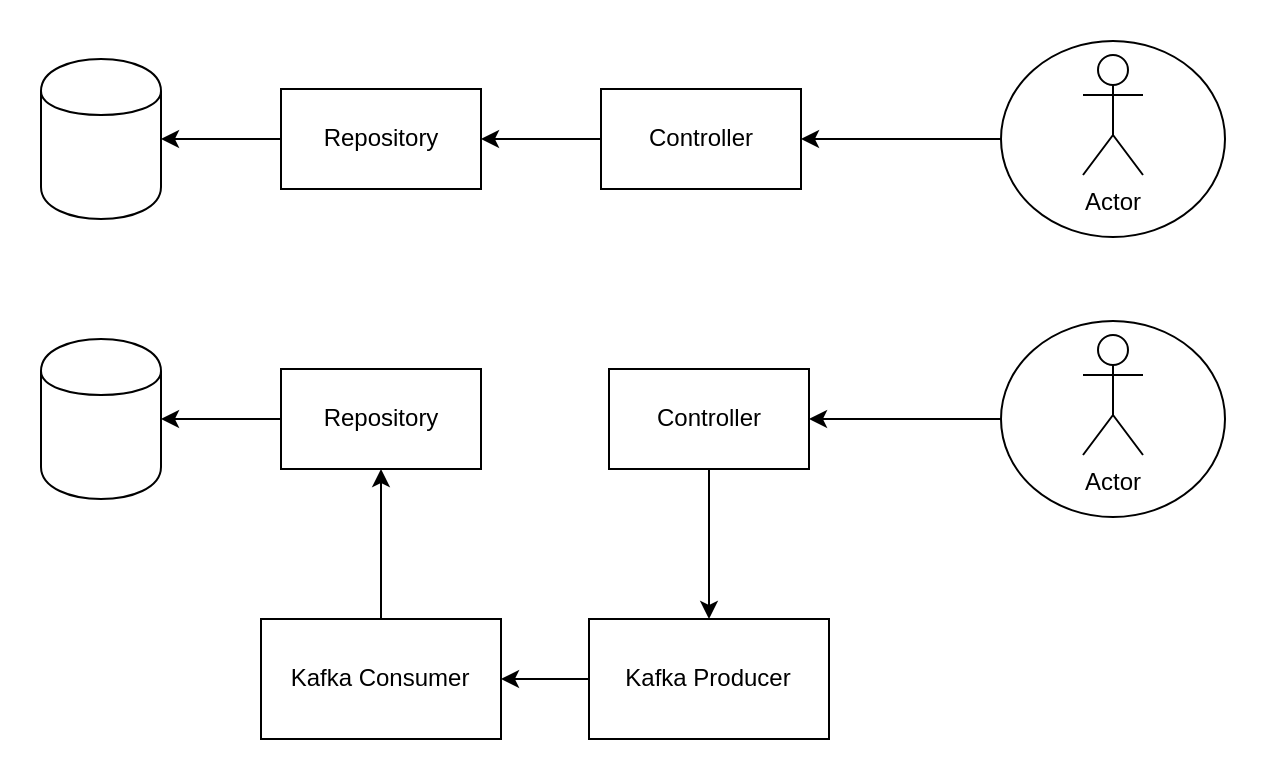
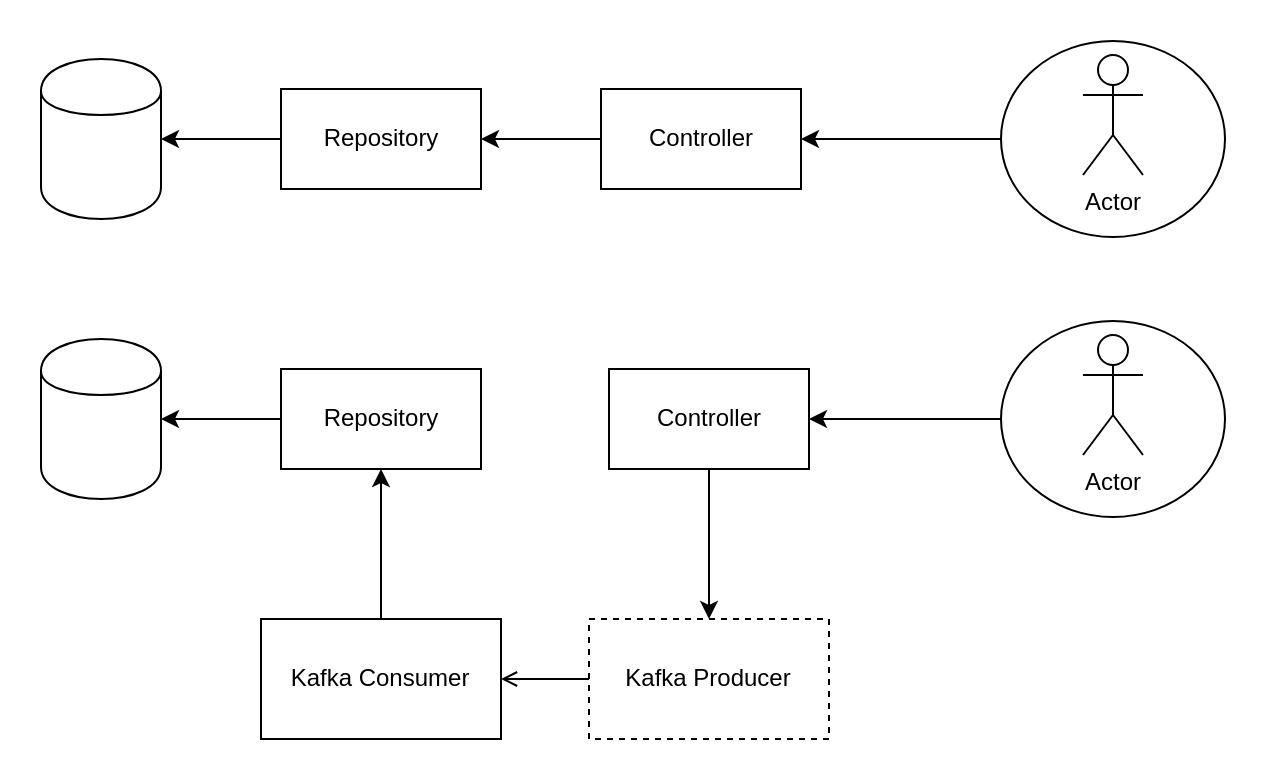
(516, 679) -> (513, 679)
(709, 679) -> (709, 679)
